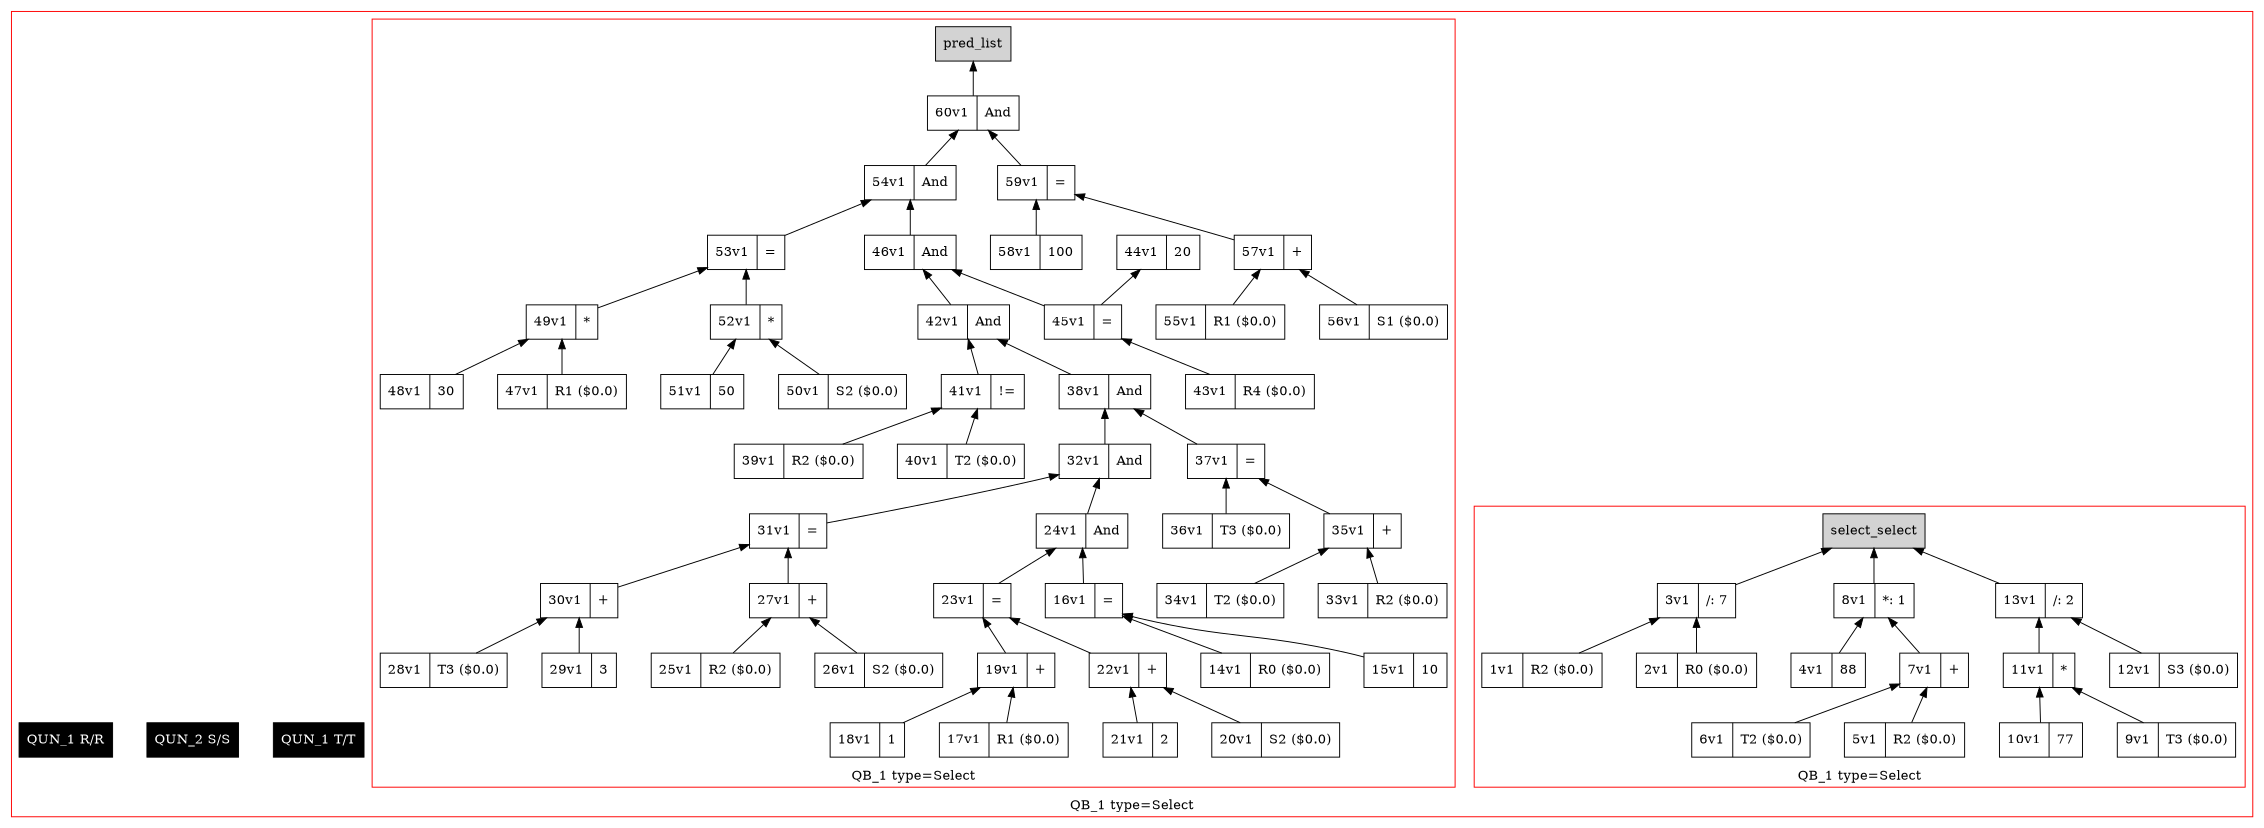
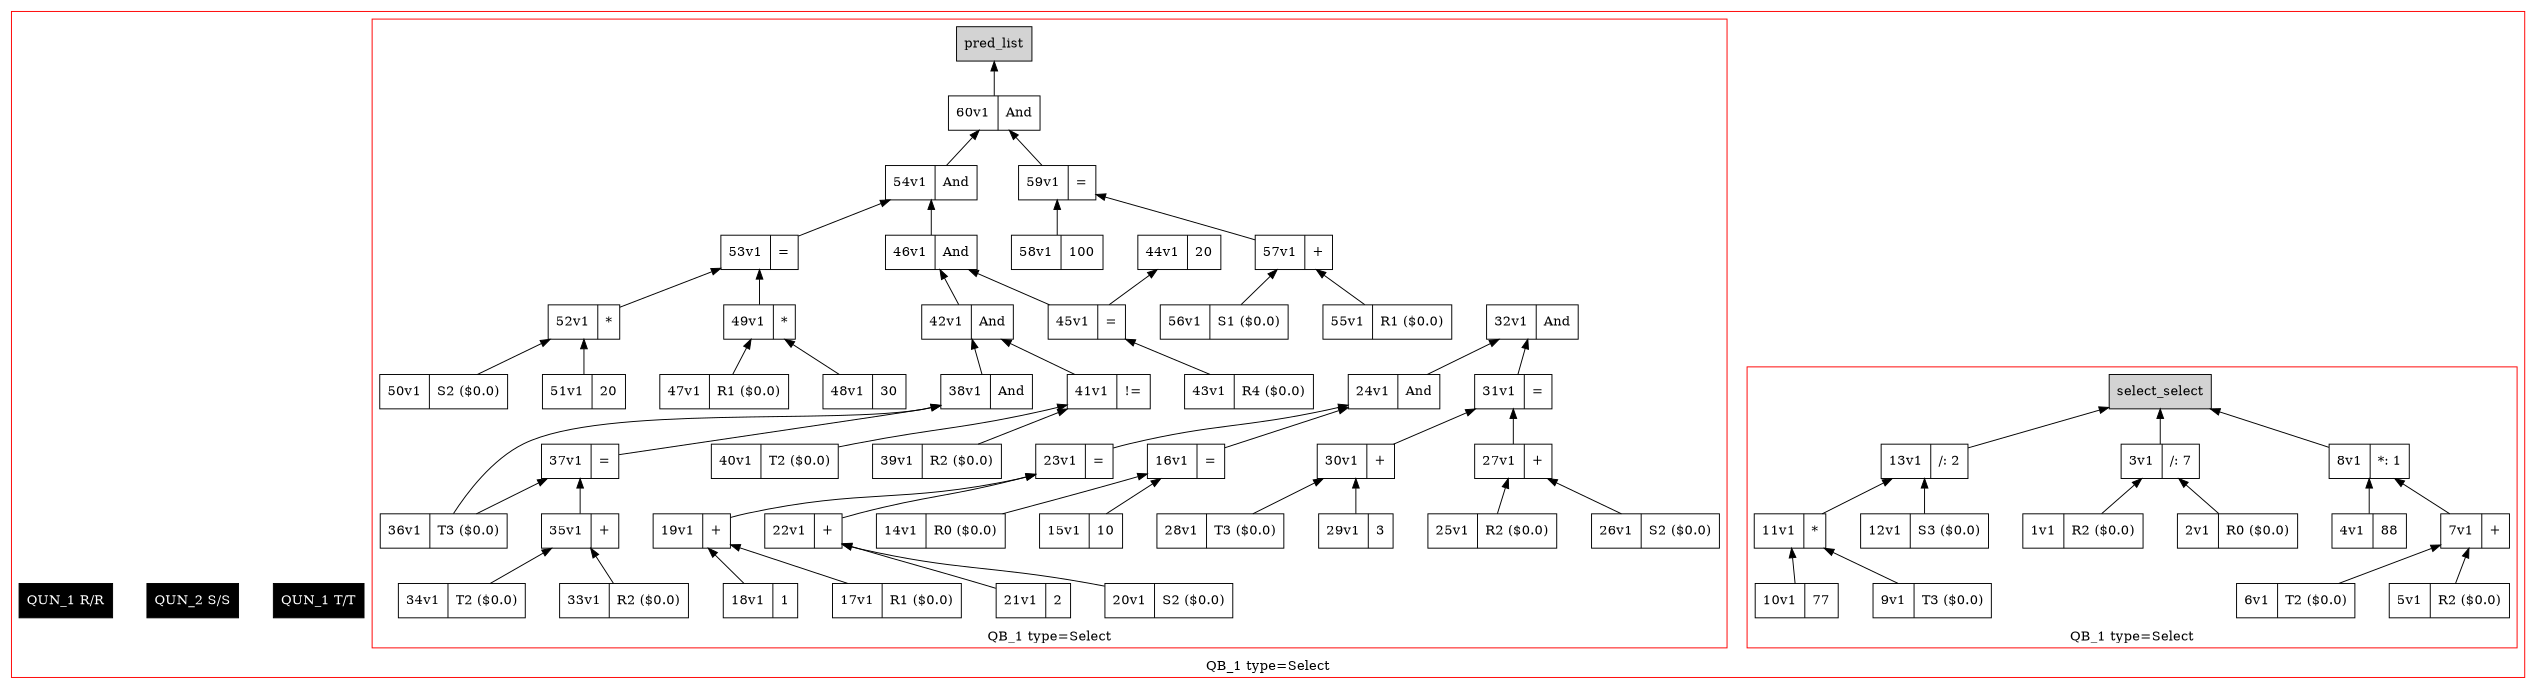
(727, 391) -> (609, 391)
(1105, 431) -> (676, 419)
